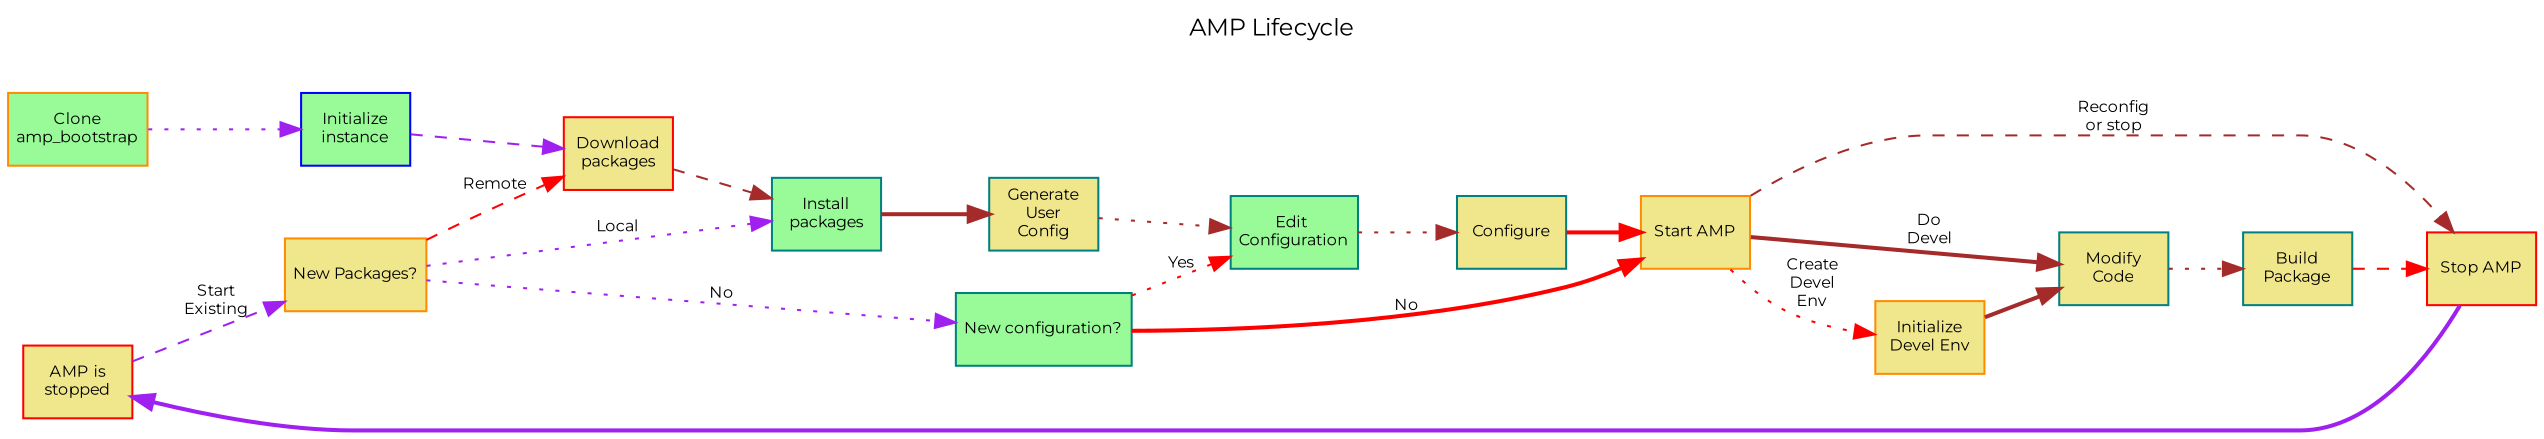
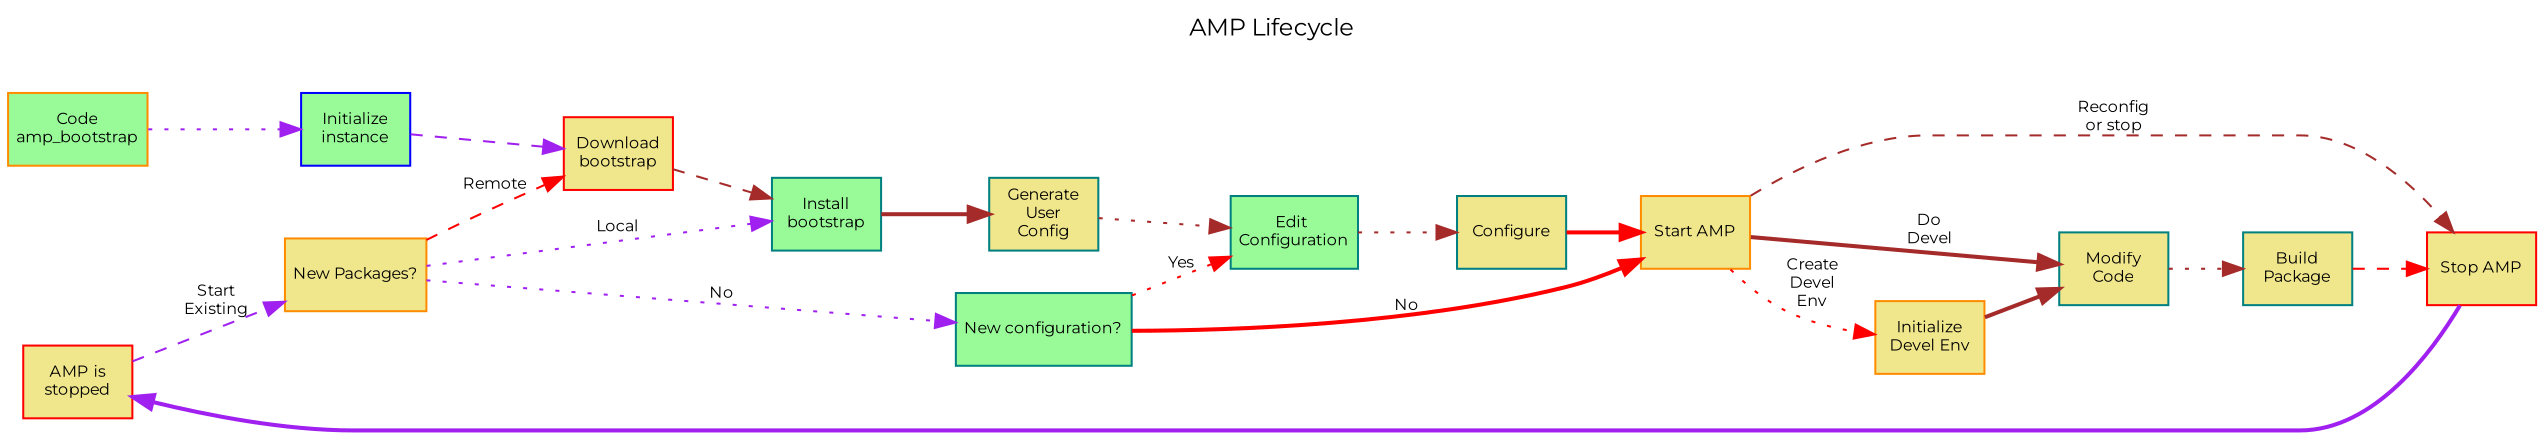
(78, 129) -> (78, 129)
(618, 154) -> (618, 154)
(827, 214) -> (827, 214)
